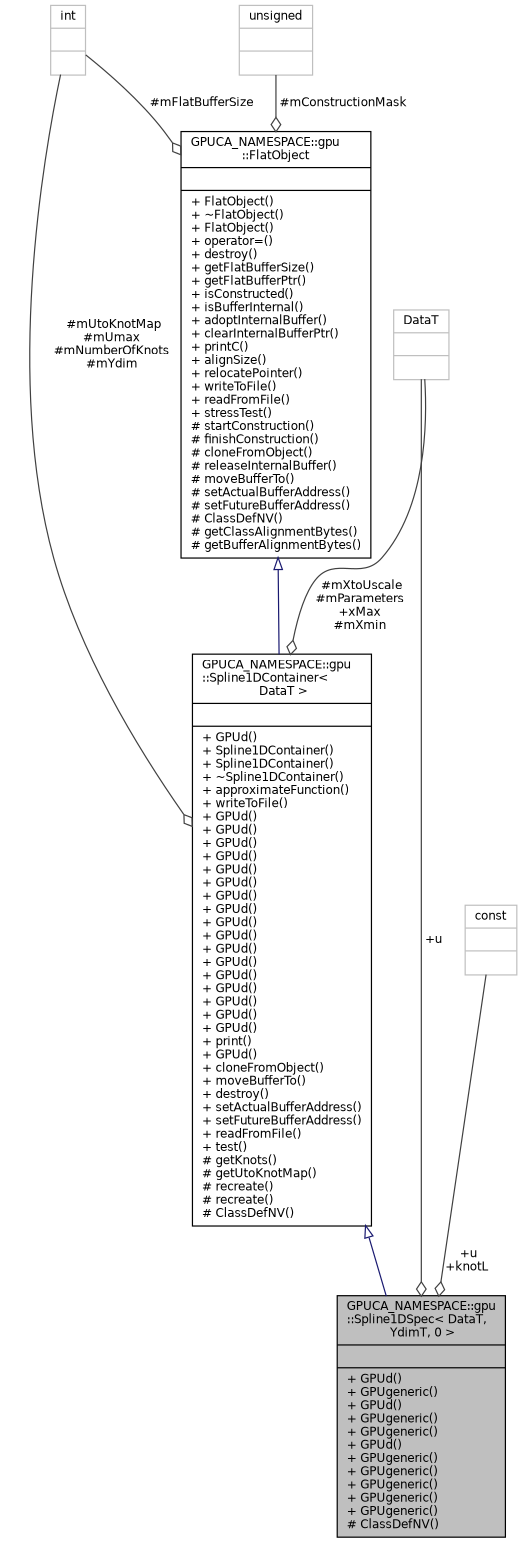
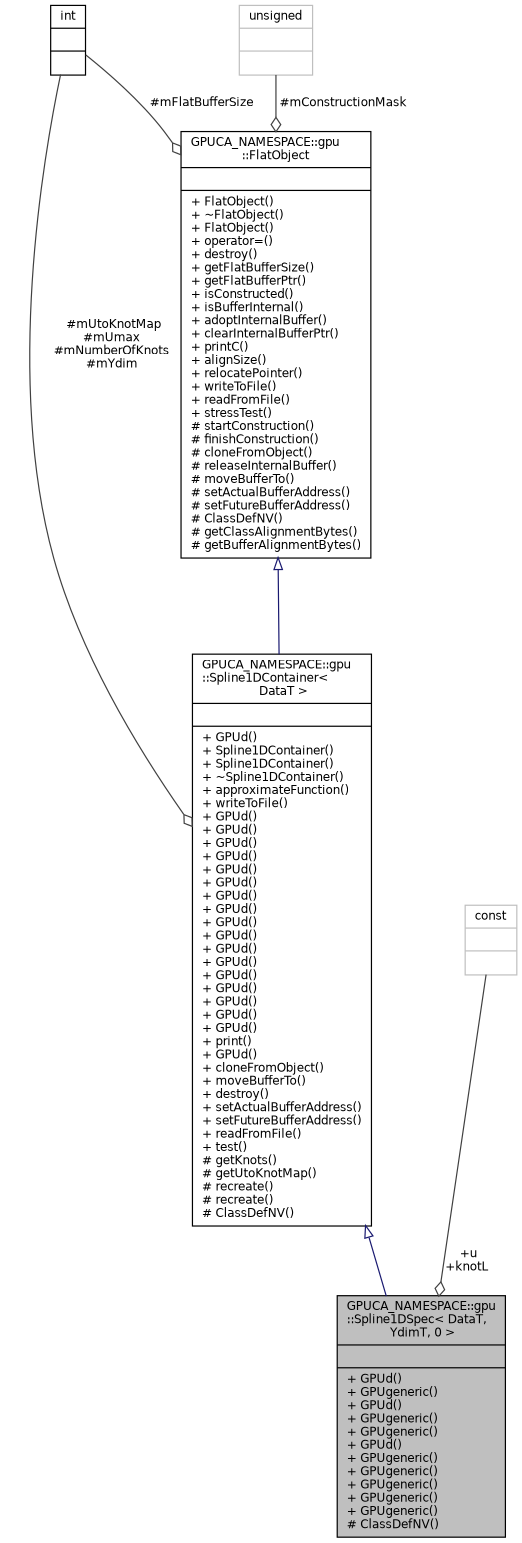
(68, 40) -> (68, 40)
(421, 345) -> none
